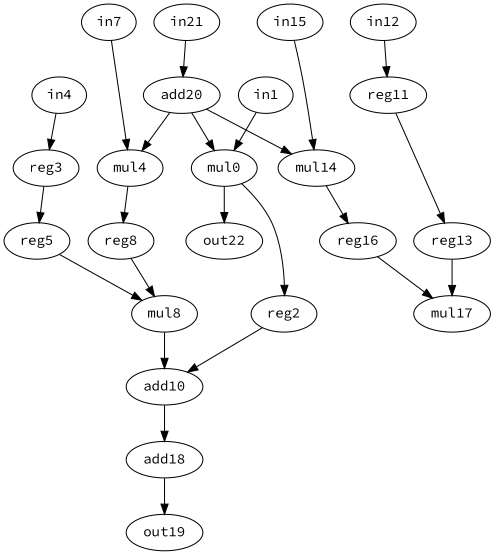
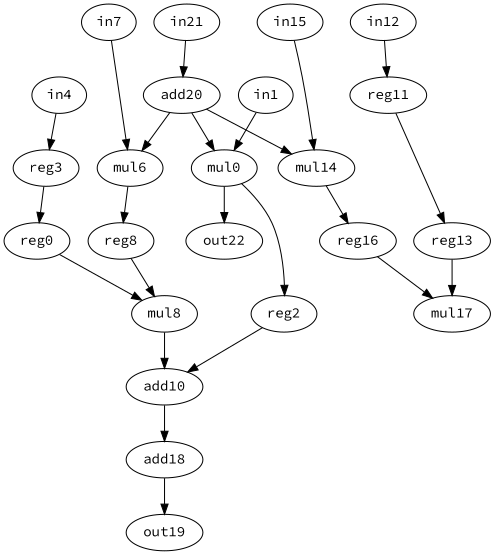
(130, 168) -> (130, 168)
(37, 241) -> (37, 241)
